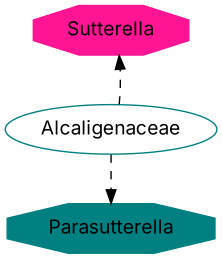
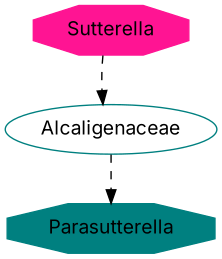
(120, 87) -> (102, 73)
